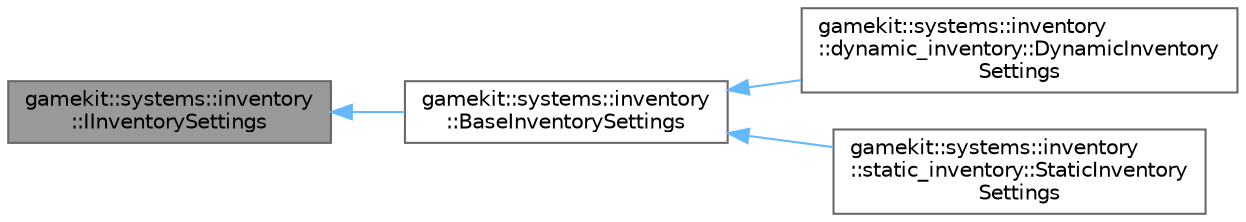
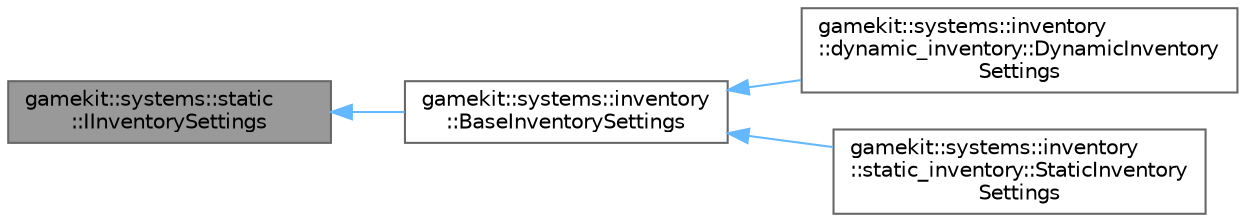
(170, 112) -> (170, 112)
